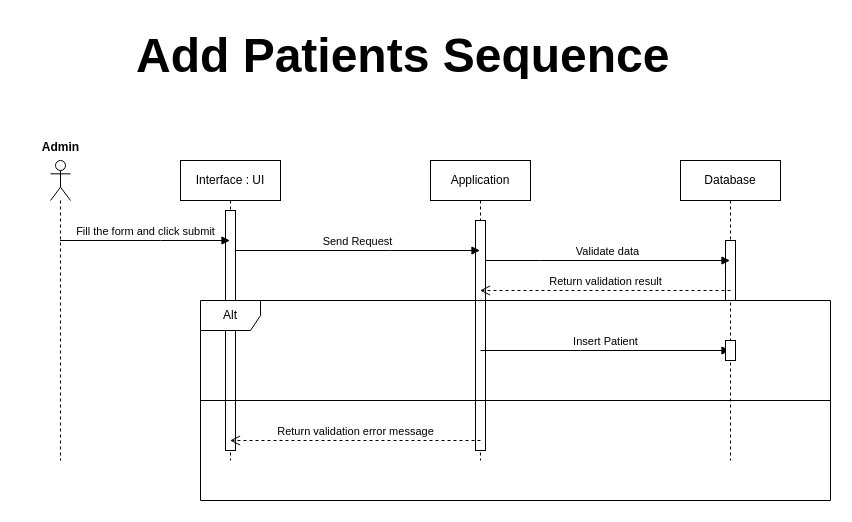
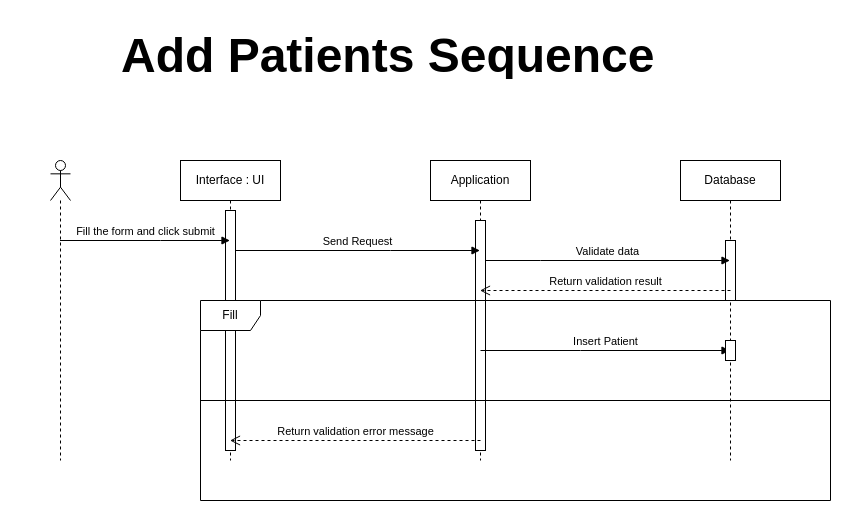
(406, 49) -> (391, 49)
(61, 148) -> none
(231, 316) -> (231, 316)
